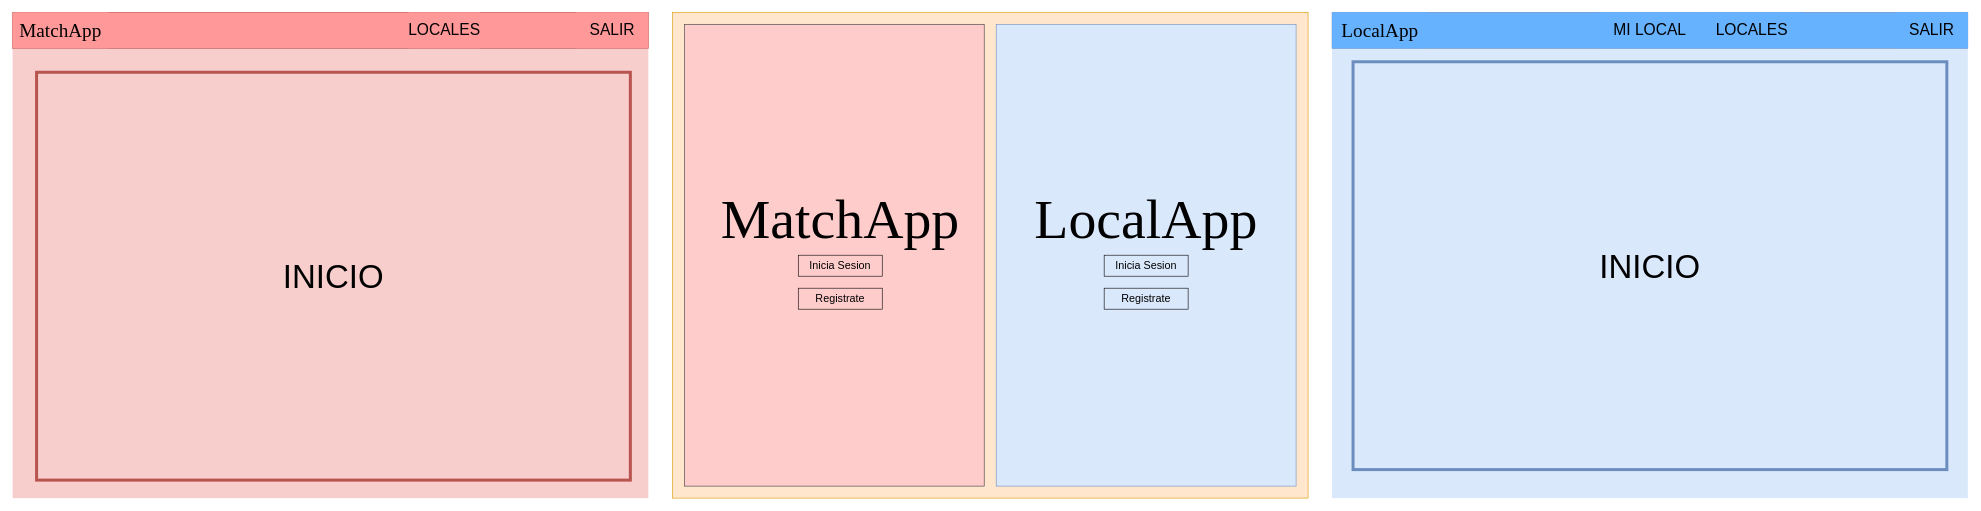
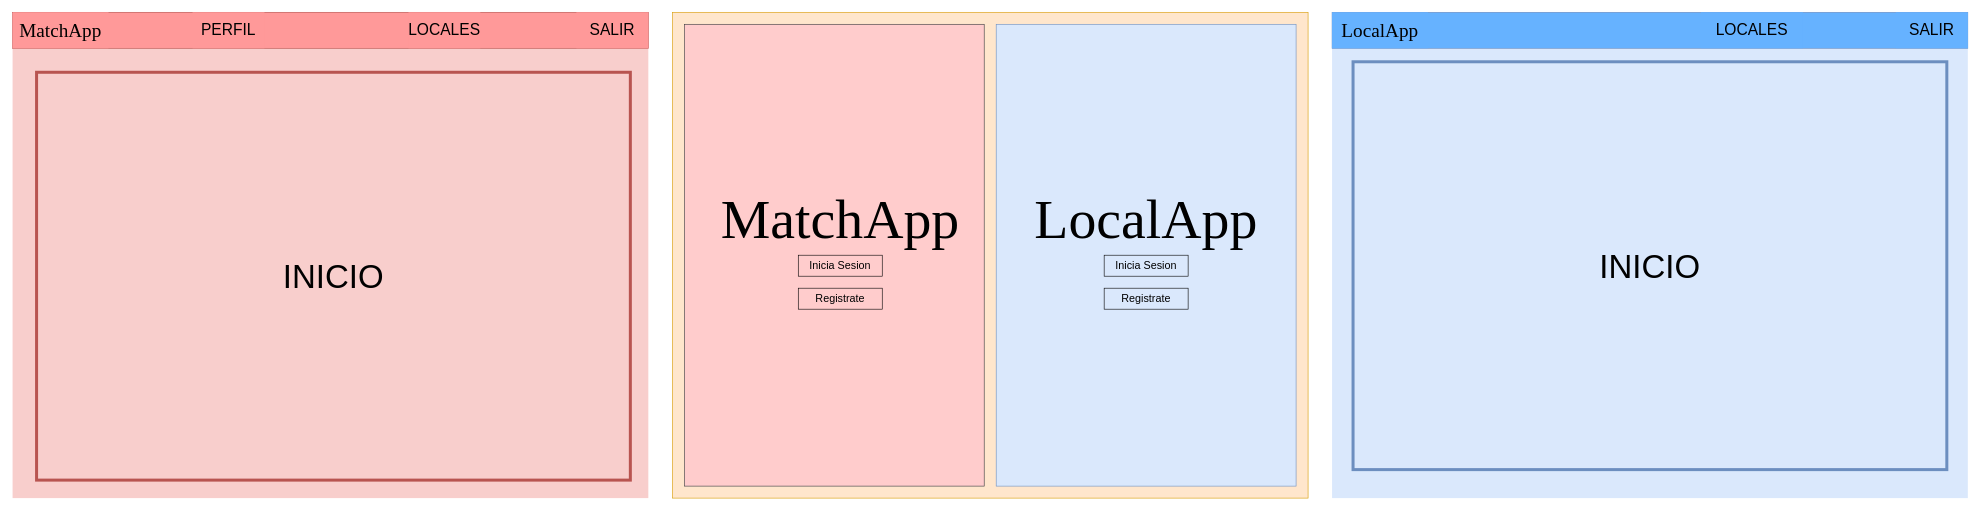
none -> (228, 30)
(1650, 30) -> none
